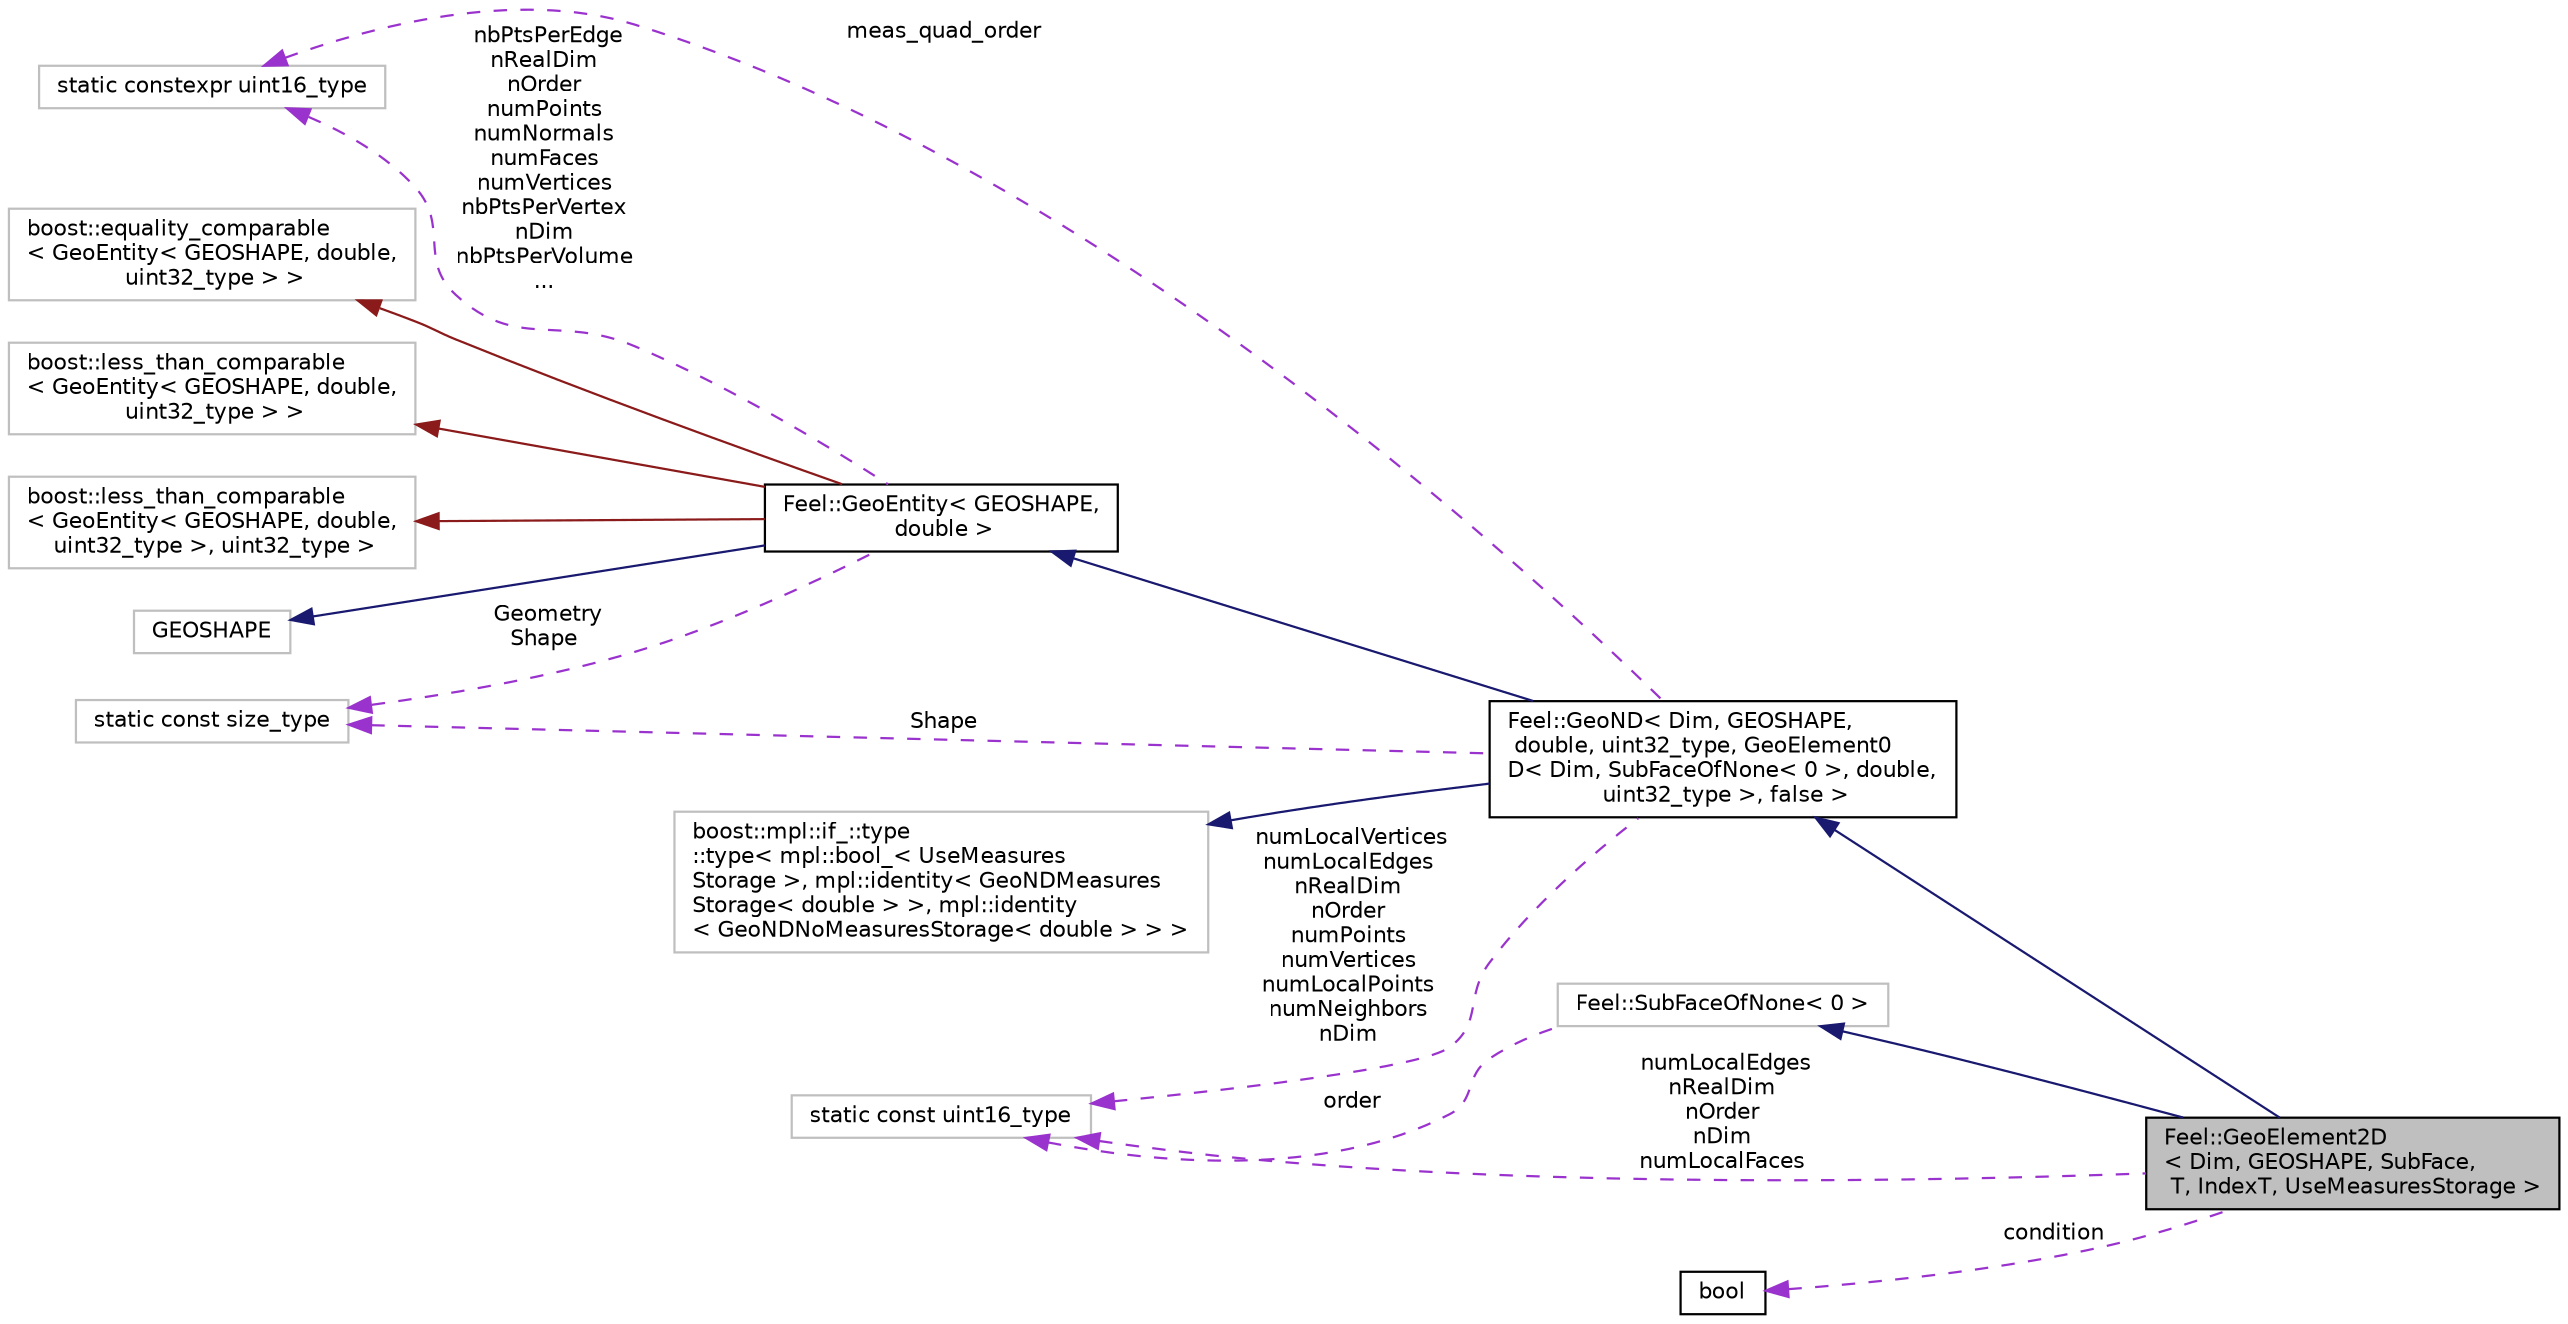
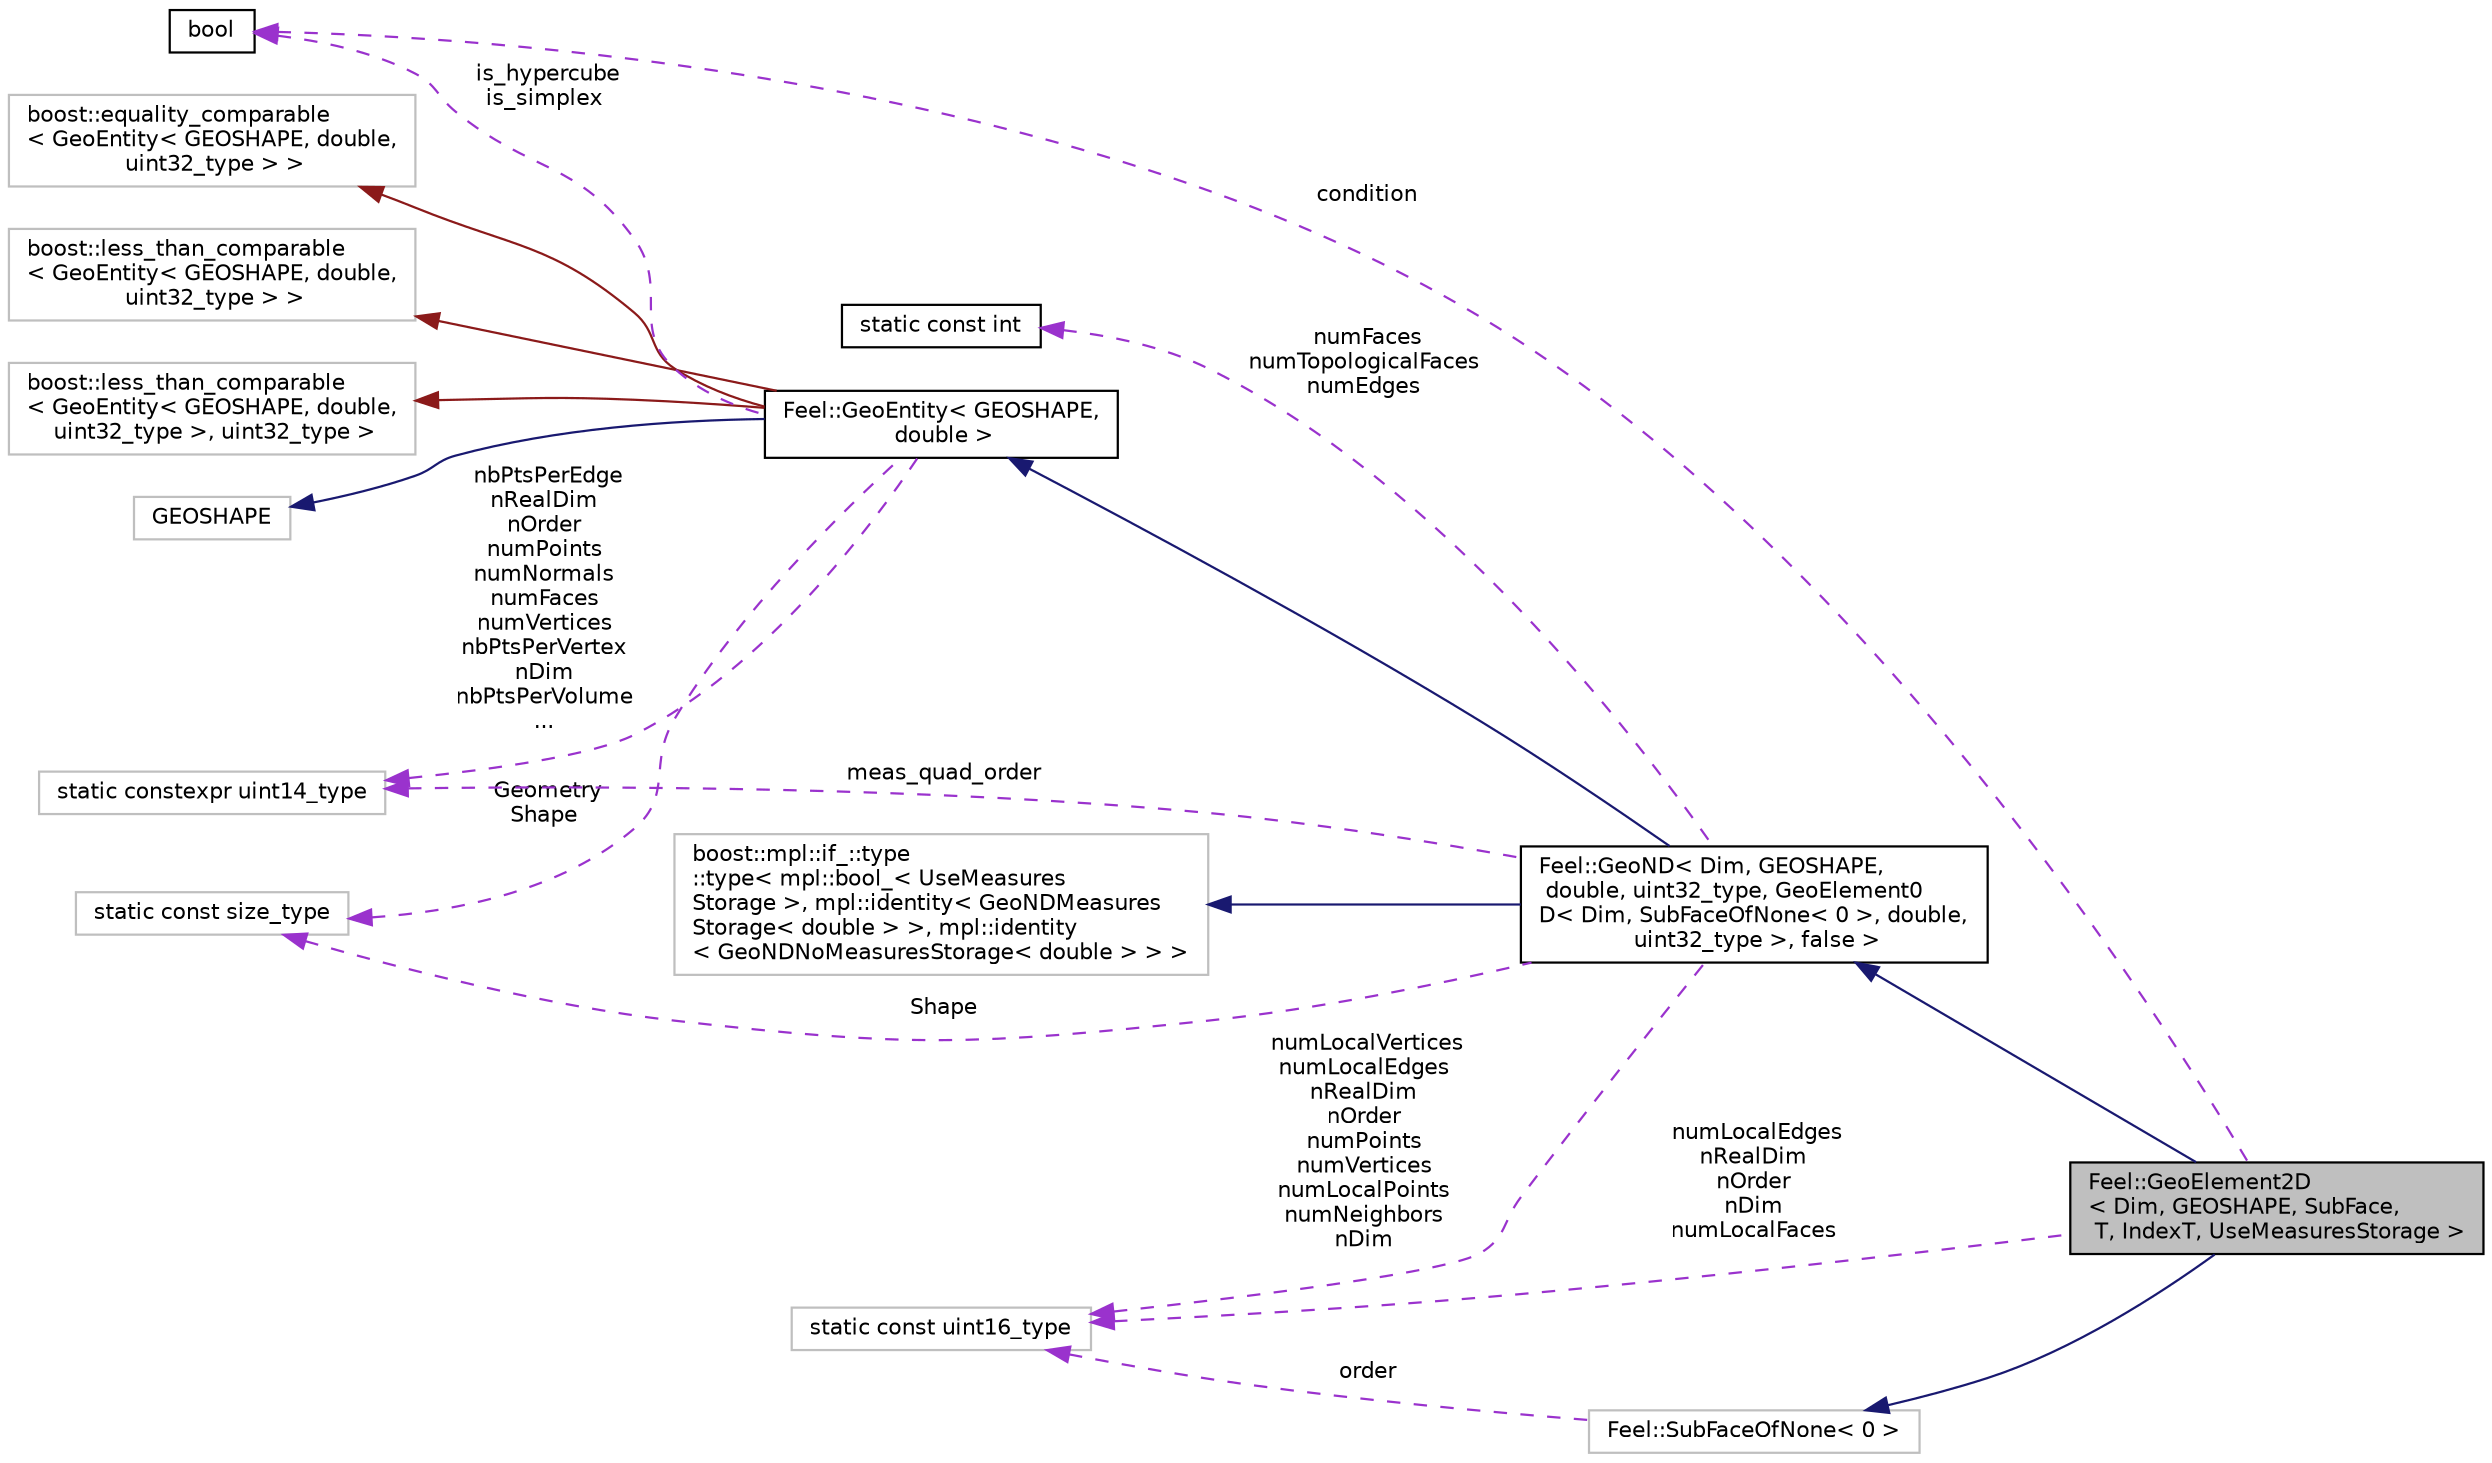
(212, 87) -> (212, 793)
none -> (569, 179)
none -> (941, 326)
